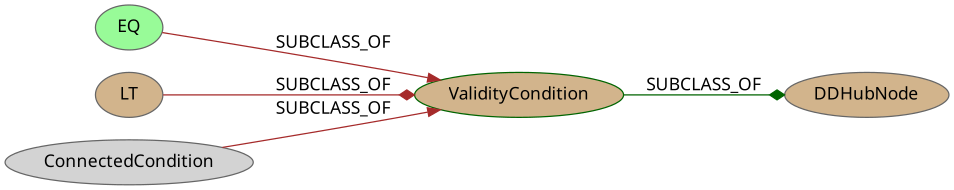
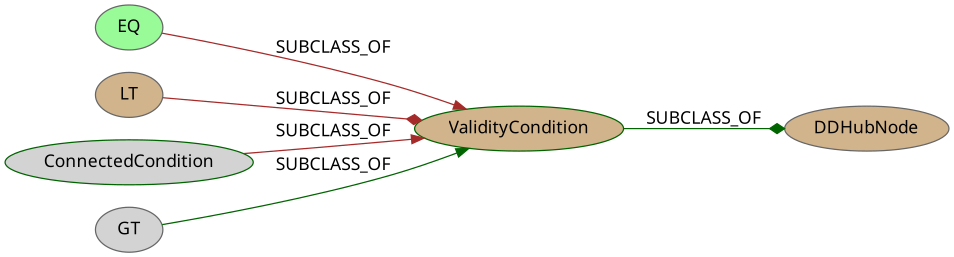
(129, 162) -> (129, 162)
none -> (129, 230)
